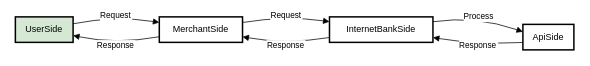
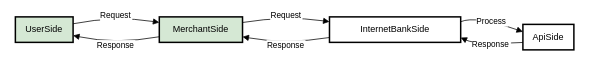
(201, 30) -> (201, 30)
(381, 30) -> (395, 30)
